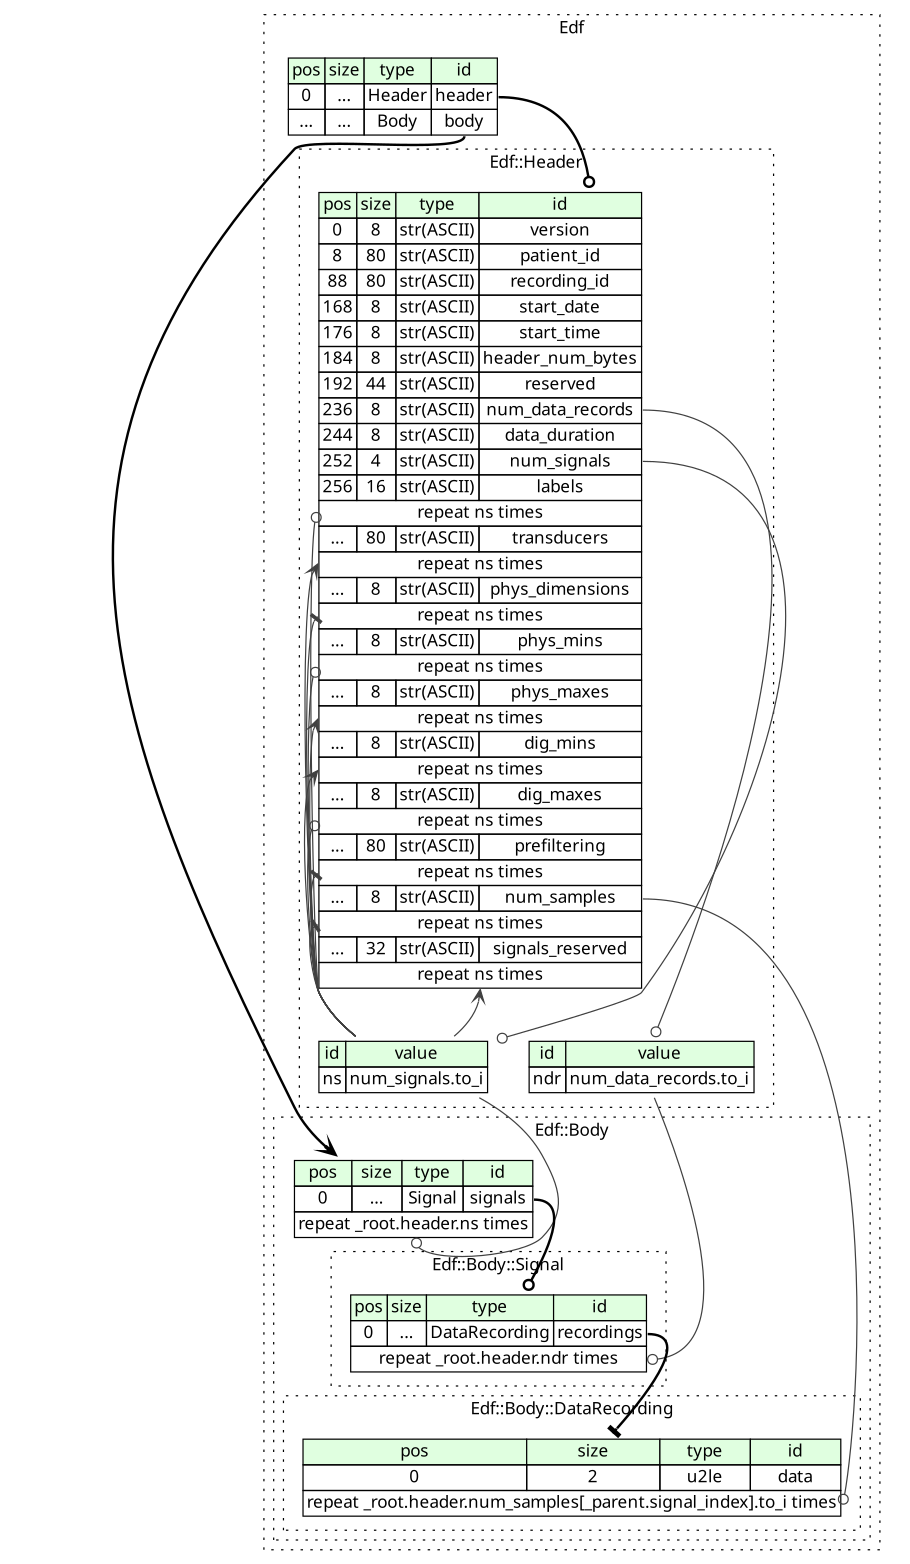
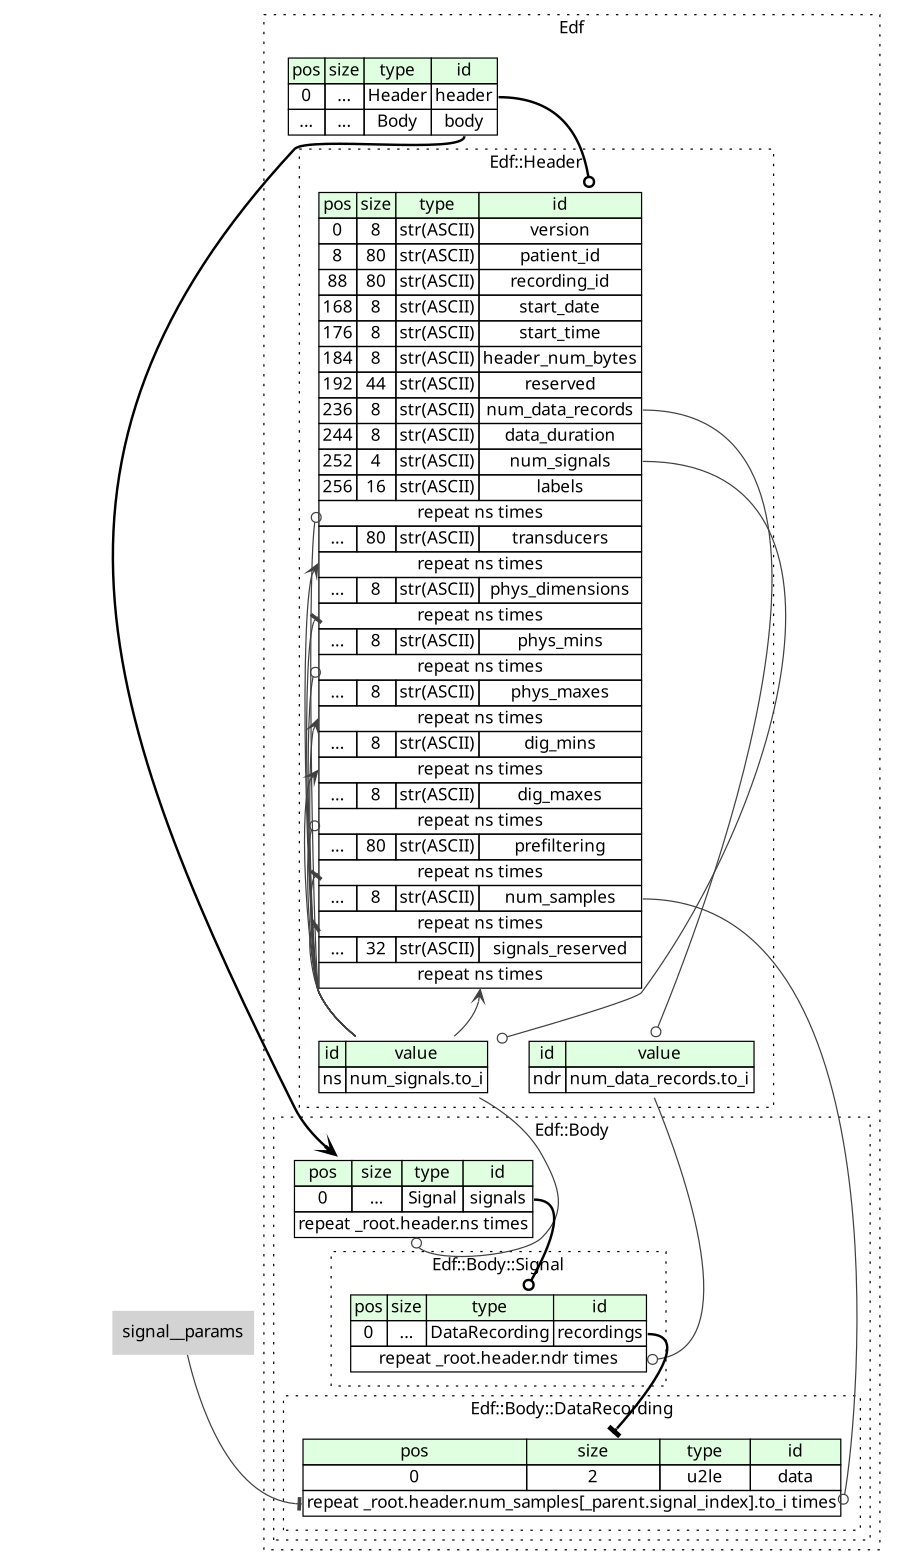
none -> (183, 1333)
